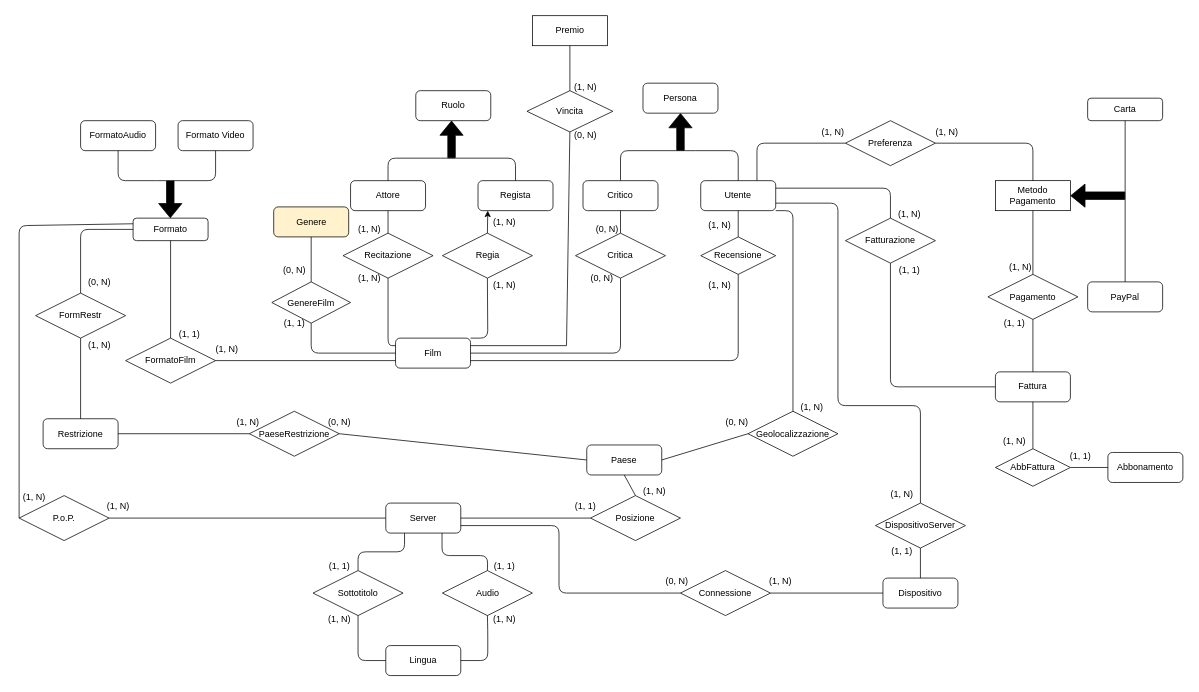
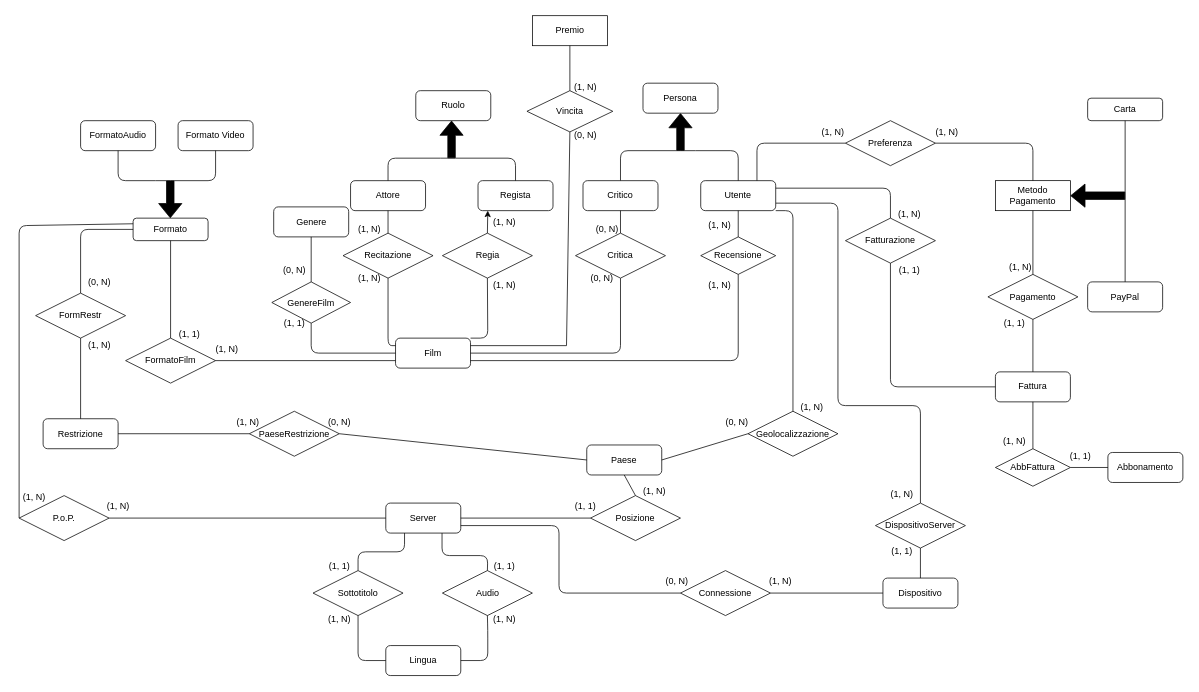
(311, 222) -> (311, 222)
